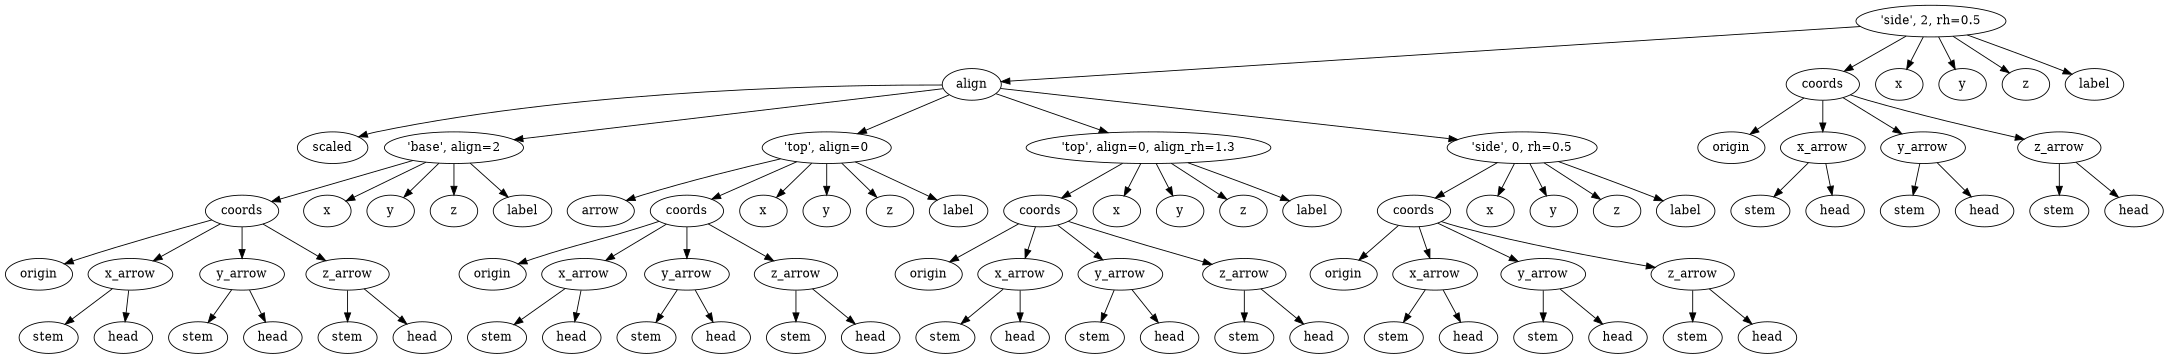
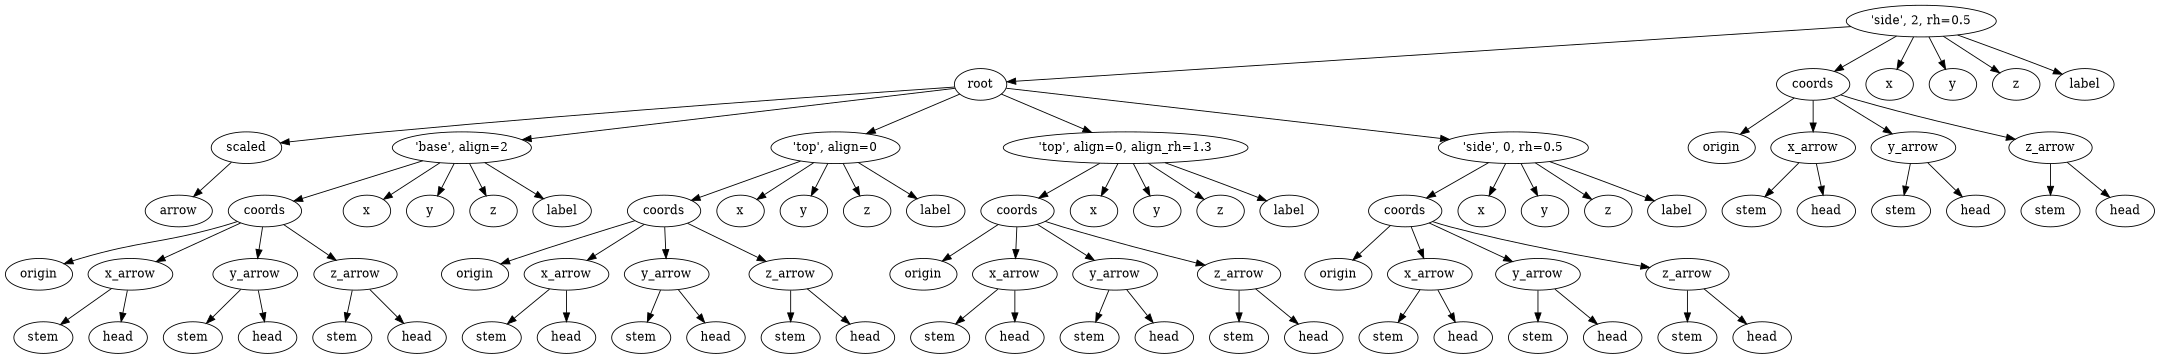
(972, 84) -> (981, 84)
(707, 177) -> (216, 176)
